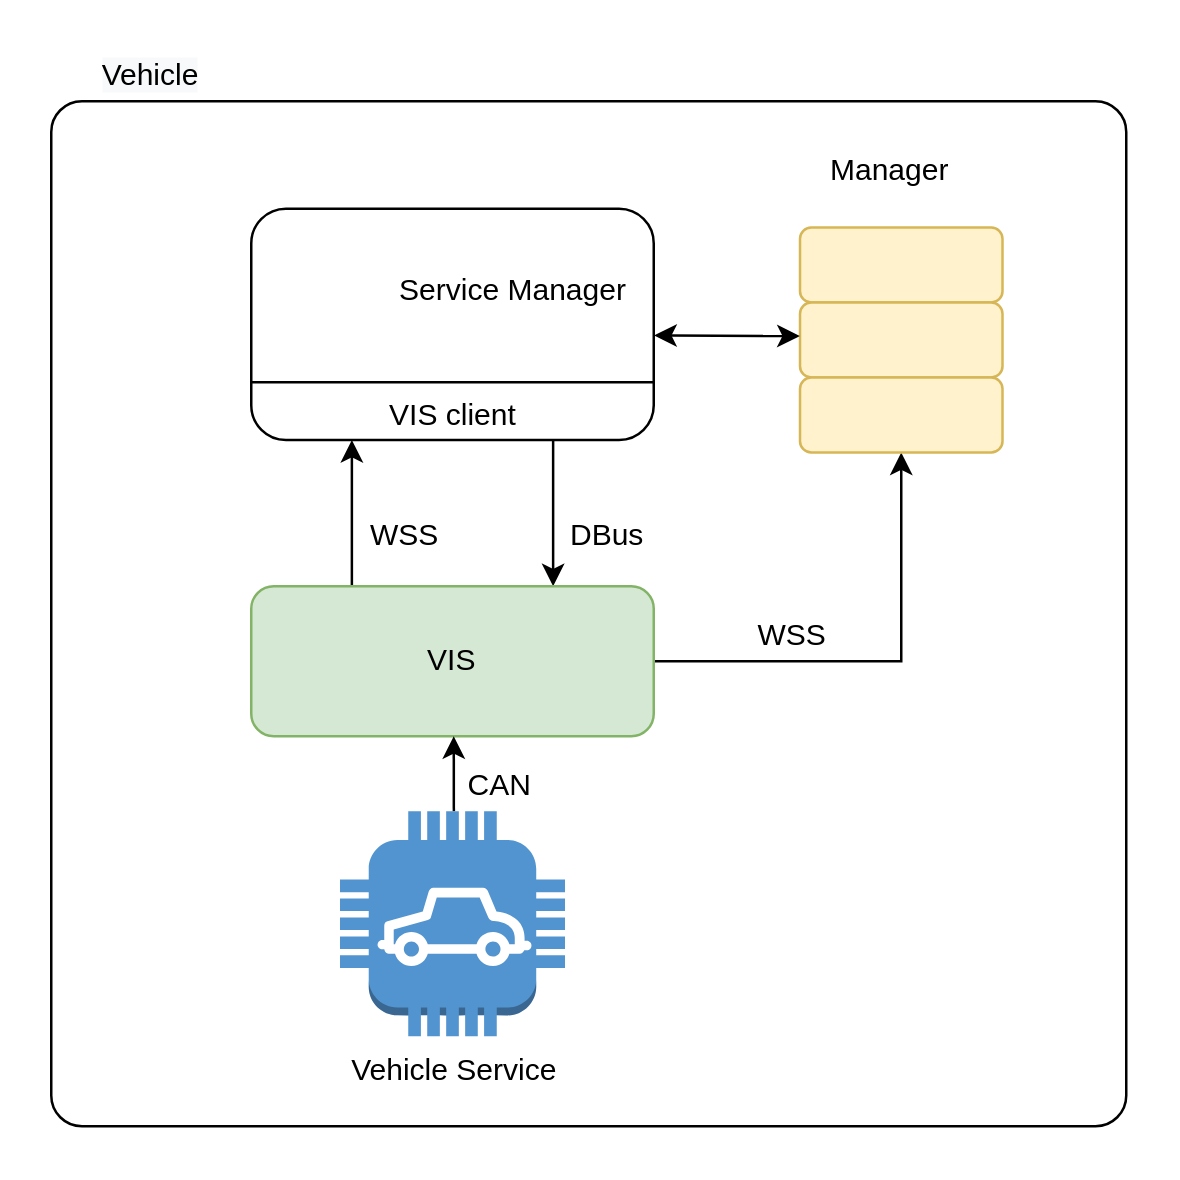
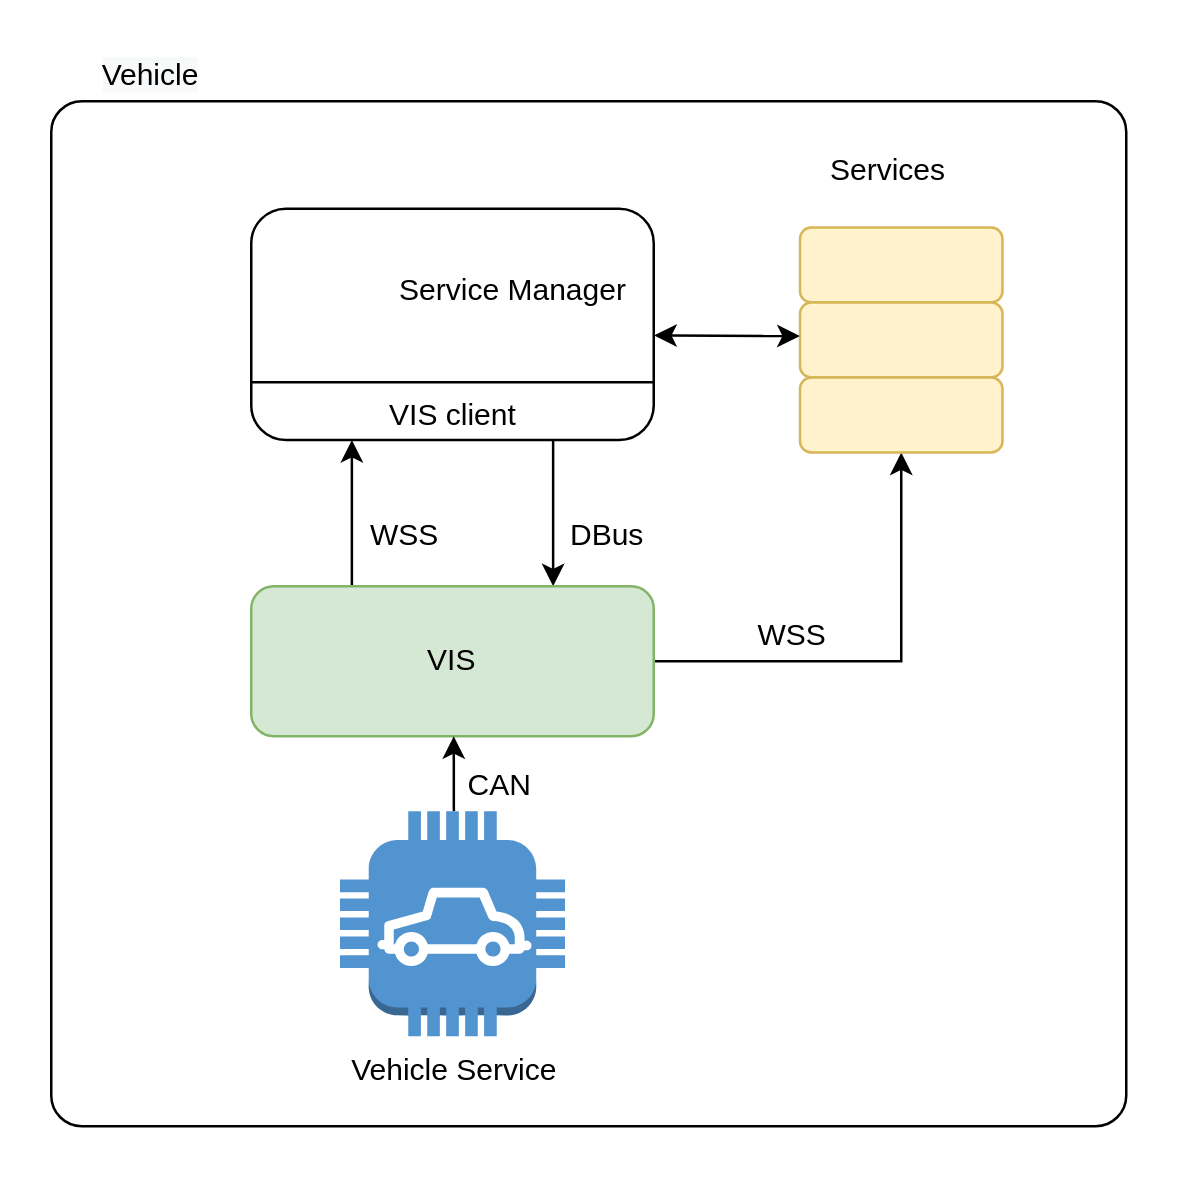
(890, 172) -> (895, 172)
